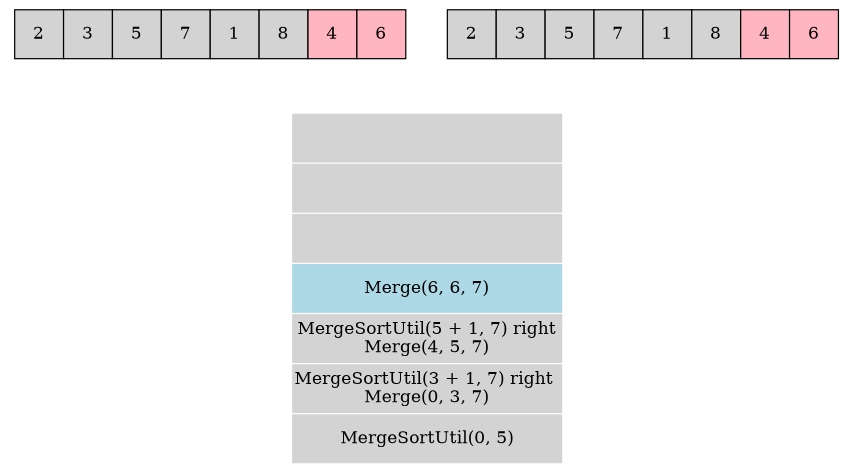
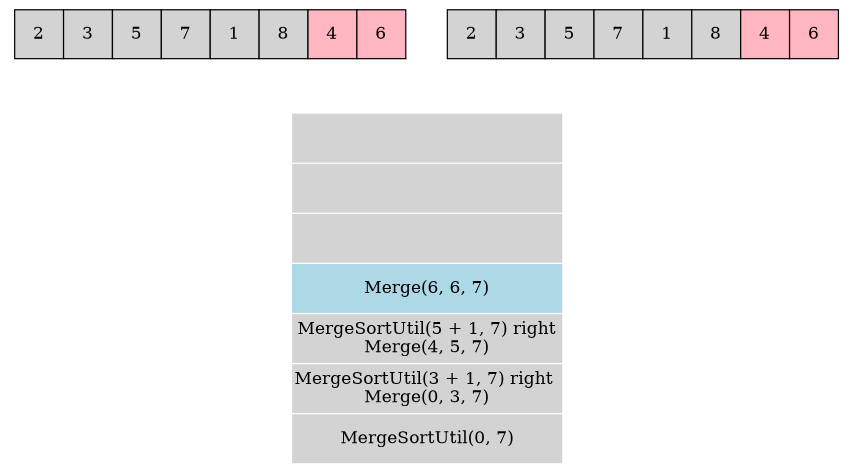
(427, 438) -> (427, 438)
